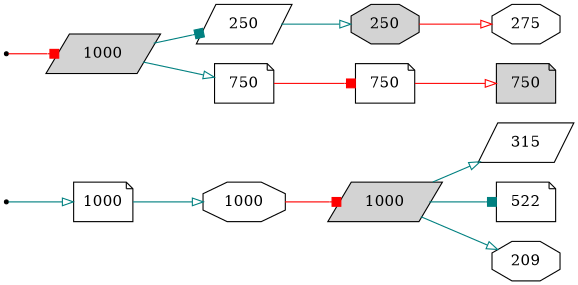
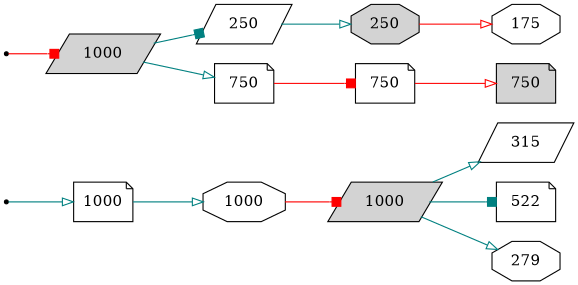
(526, 24) -> (526, 24)
(526, 261) -> (526, 261)
